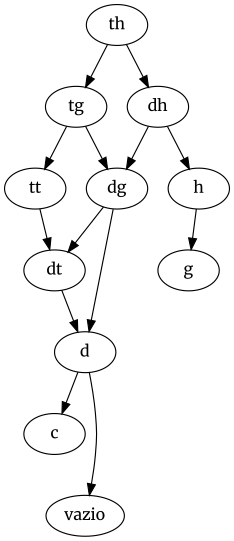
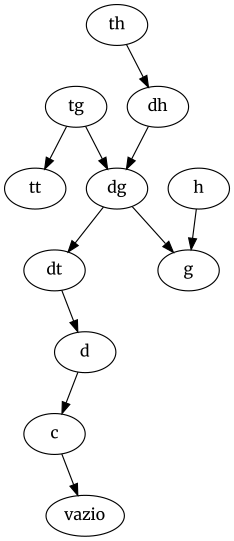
(99, 61) -> none
(176, 143) -> none
(43, 224) -> none
(102, 265) -> (149, 225)
(96, 428) -> (68, 469)
